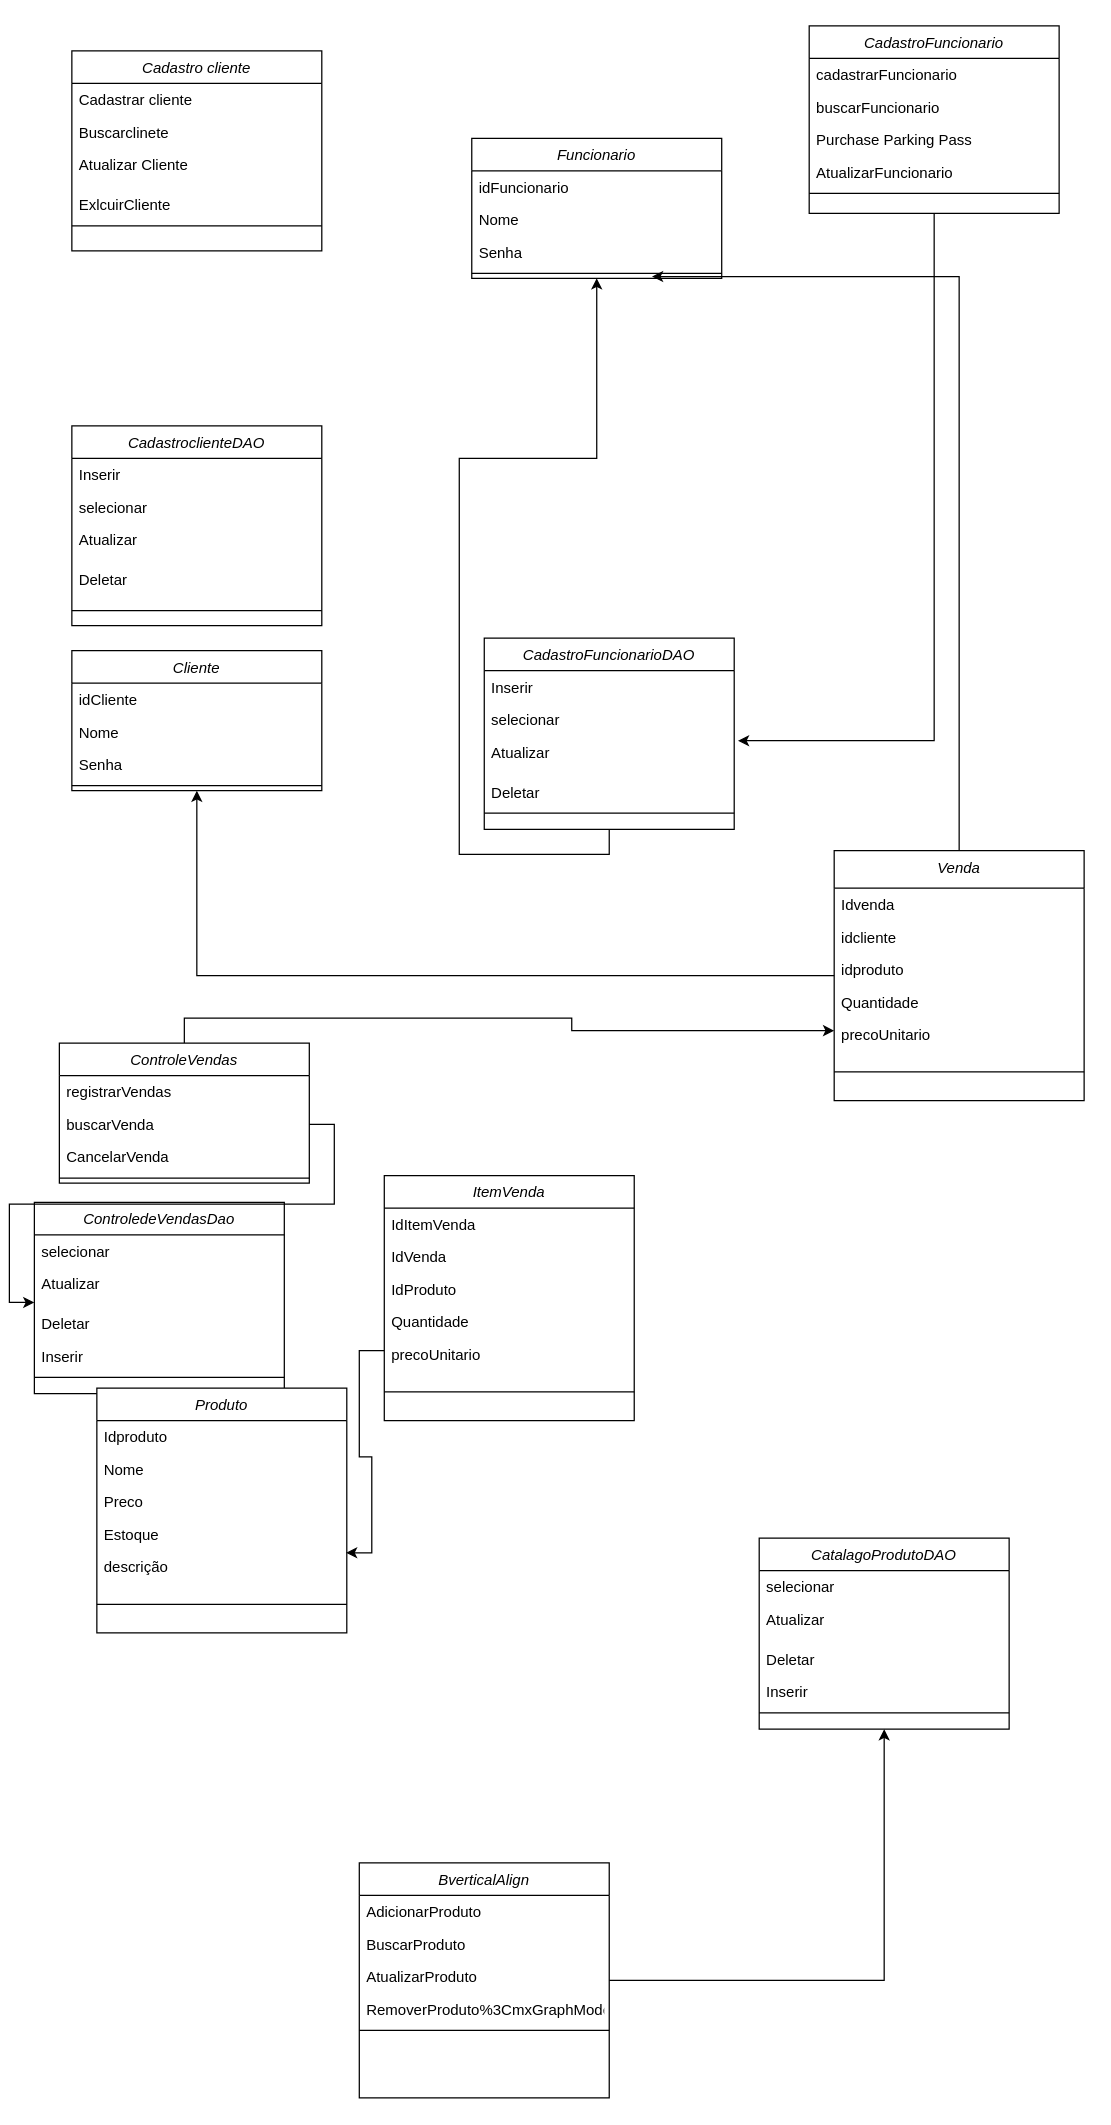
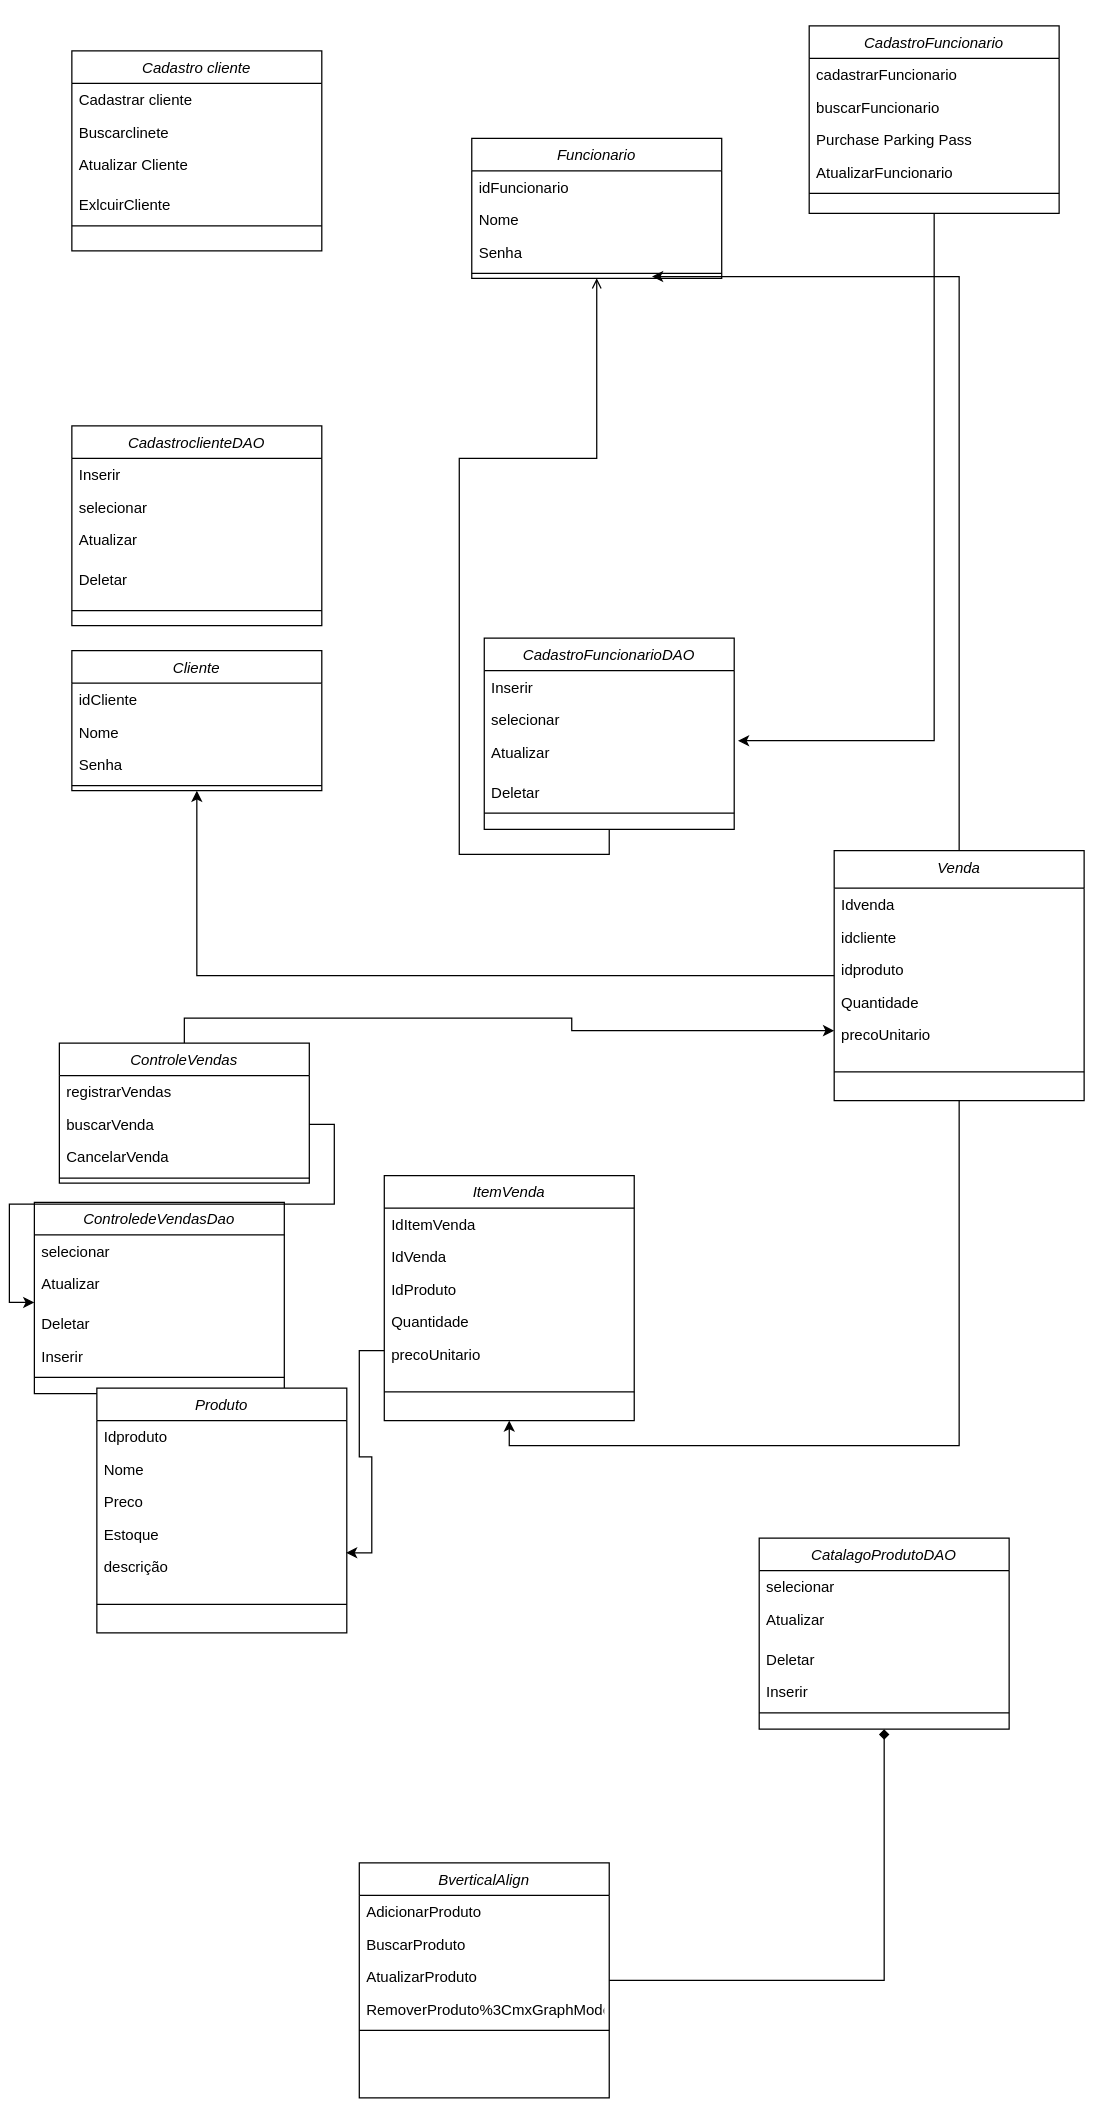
(597, 288) -> (597, 285)
none -> (897, 1446)
(884, 1739) -> (884, 1740)
